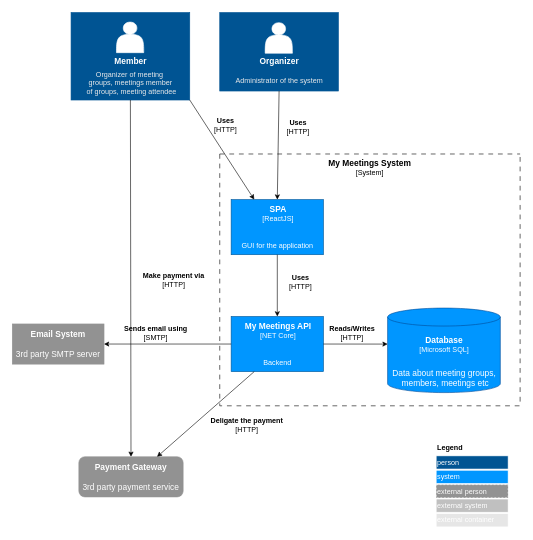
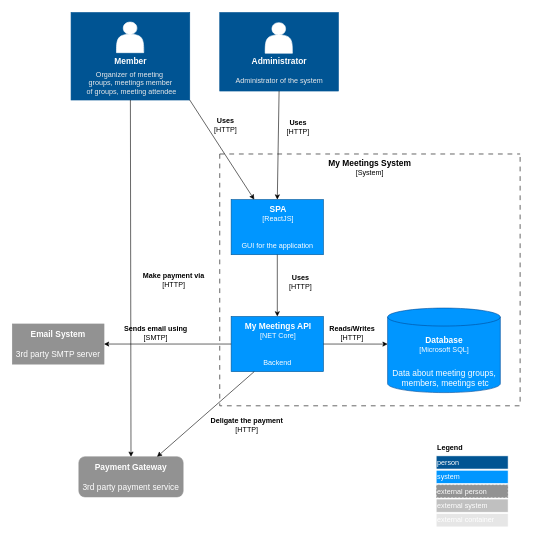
(280, 62) -> (280, 62)
